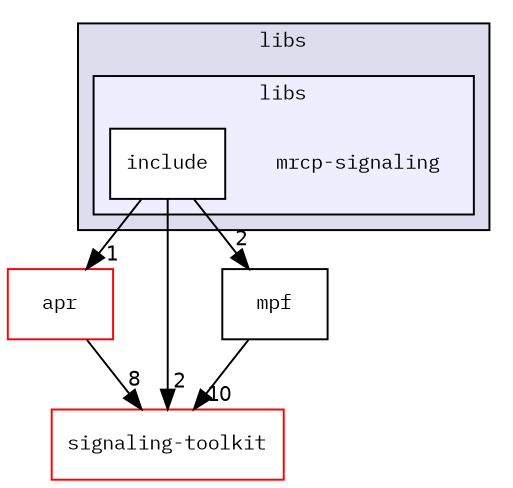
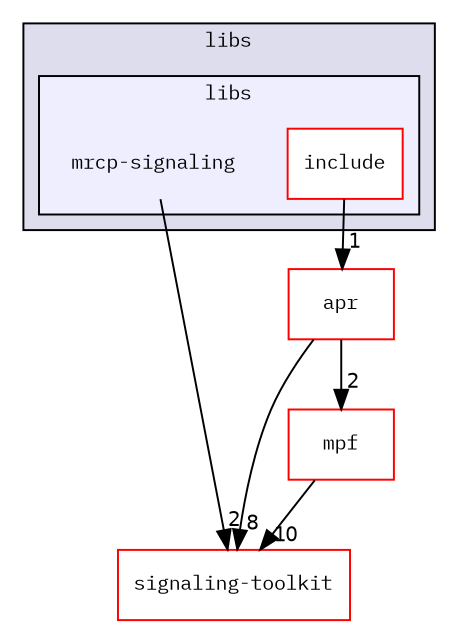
(168, 164) -> (345, 164)
(215, 226) -> (341, 365)
(168, 294) -> (192, 365)
(275, 304) -> (341, 445)
